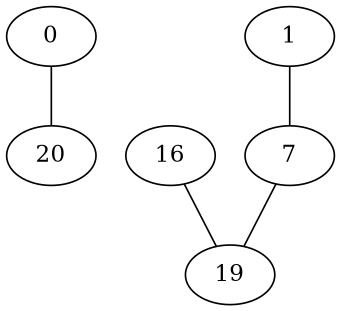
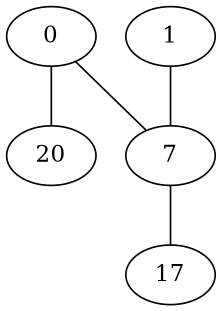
none -> (111, 96)
(171, 156) -> none
(230, 275) -> (171, 275)
